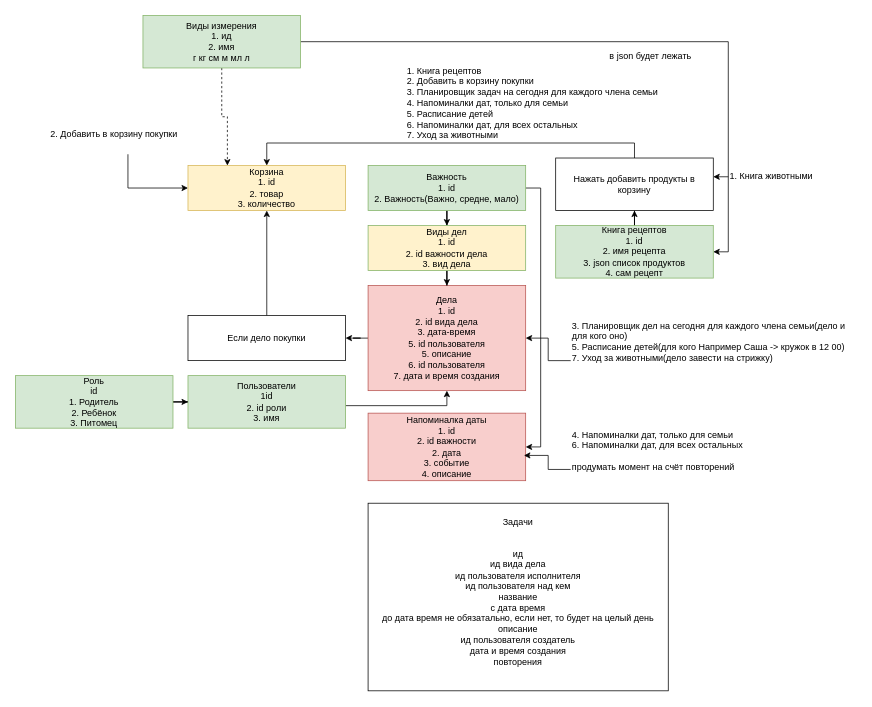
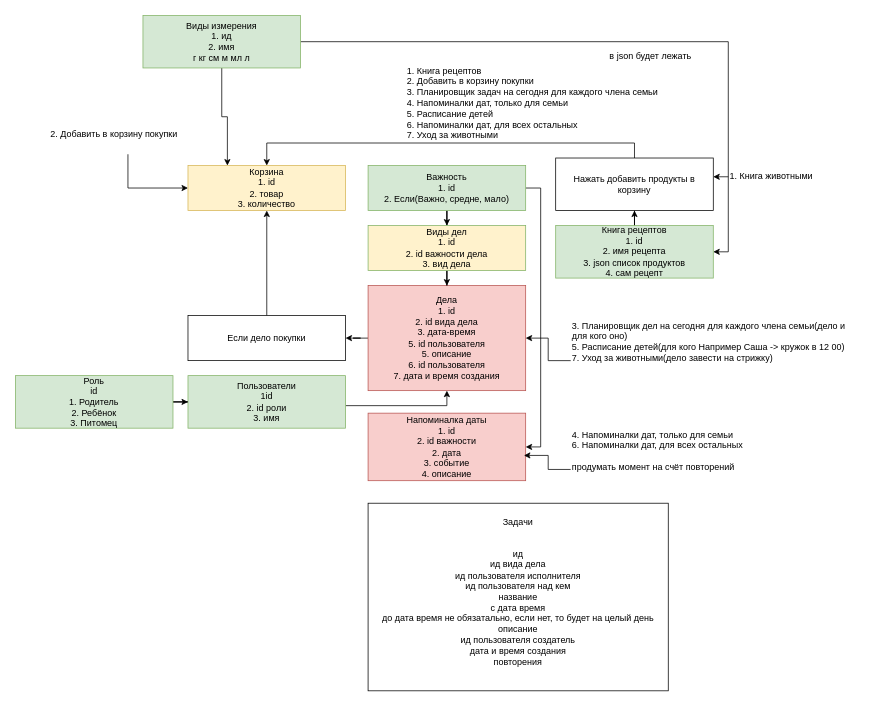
(222, 117) -> (222, 117)
(447, 188) -> (447, 188)
